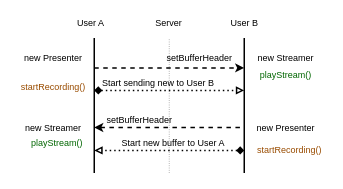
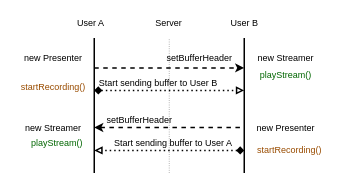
(158, 83) -> (158, 83)
(173, 143) -> (173, 143)
